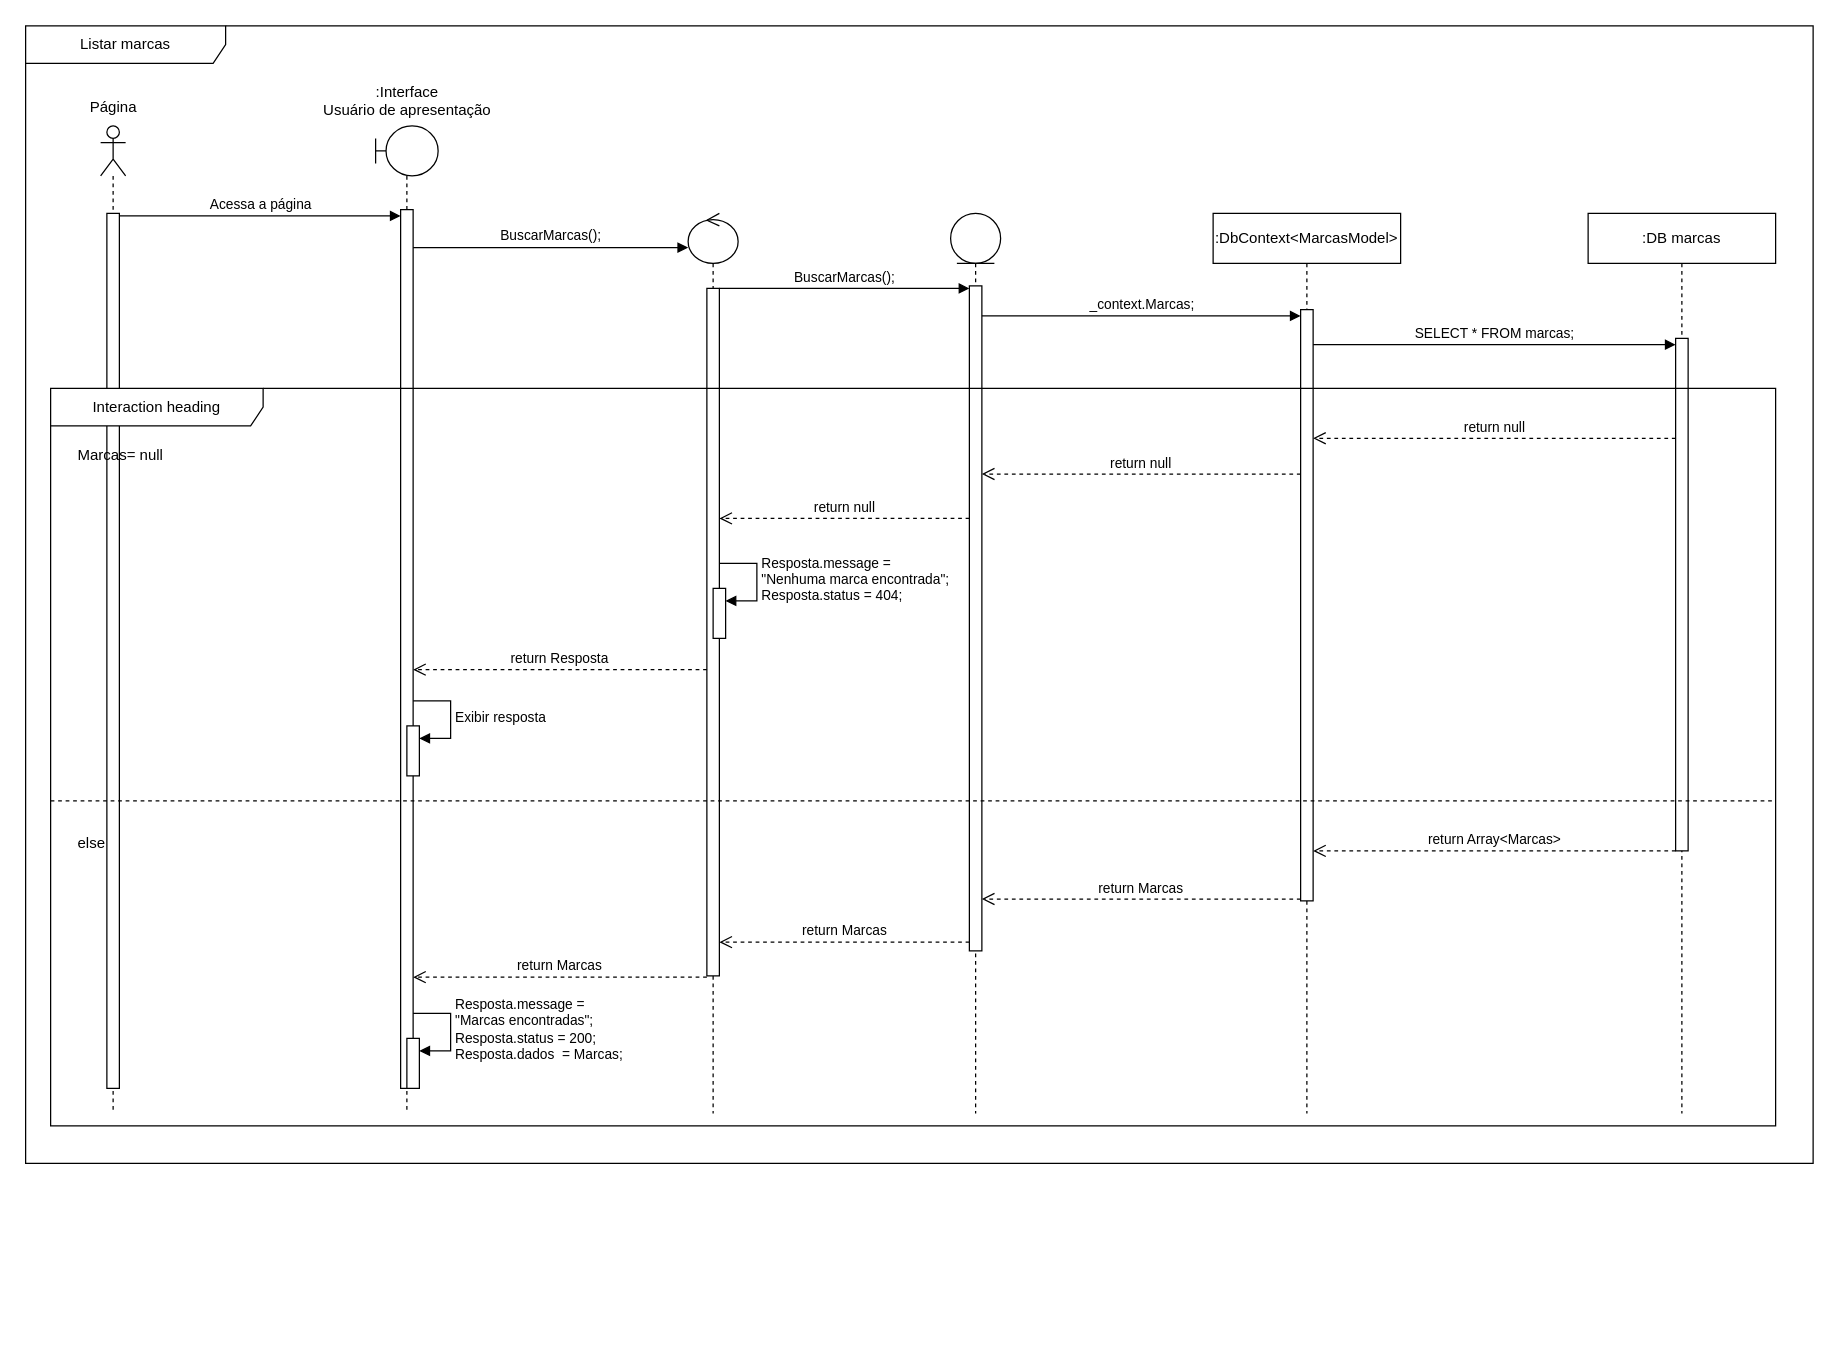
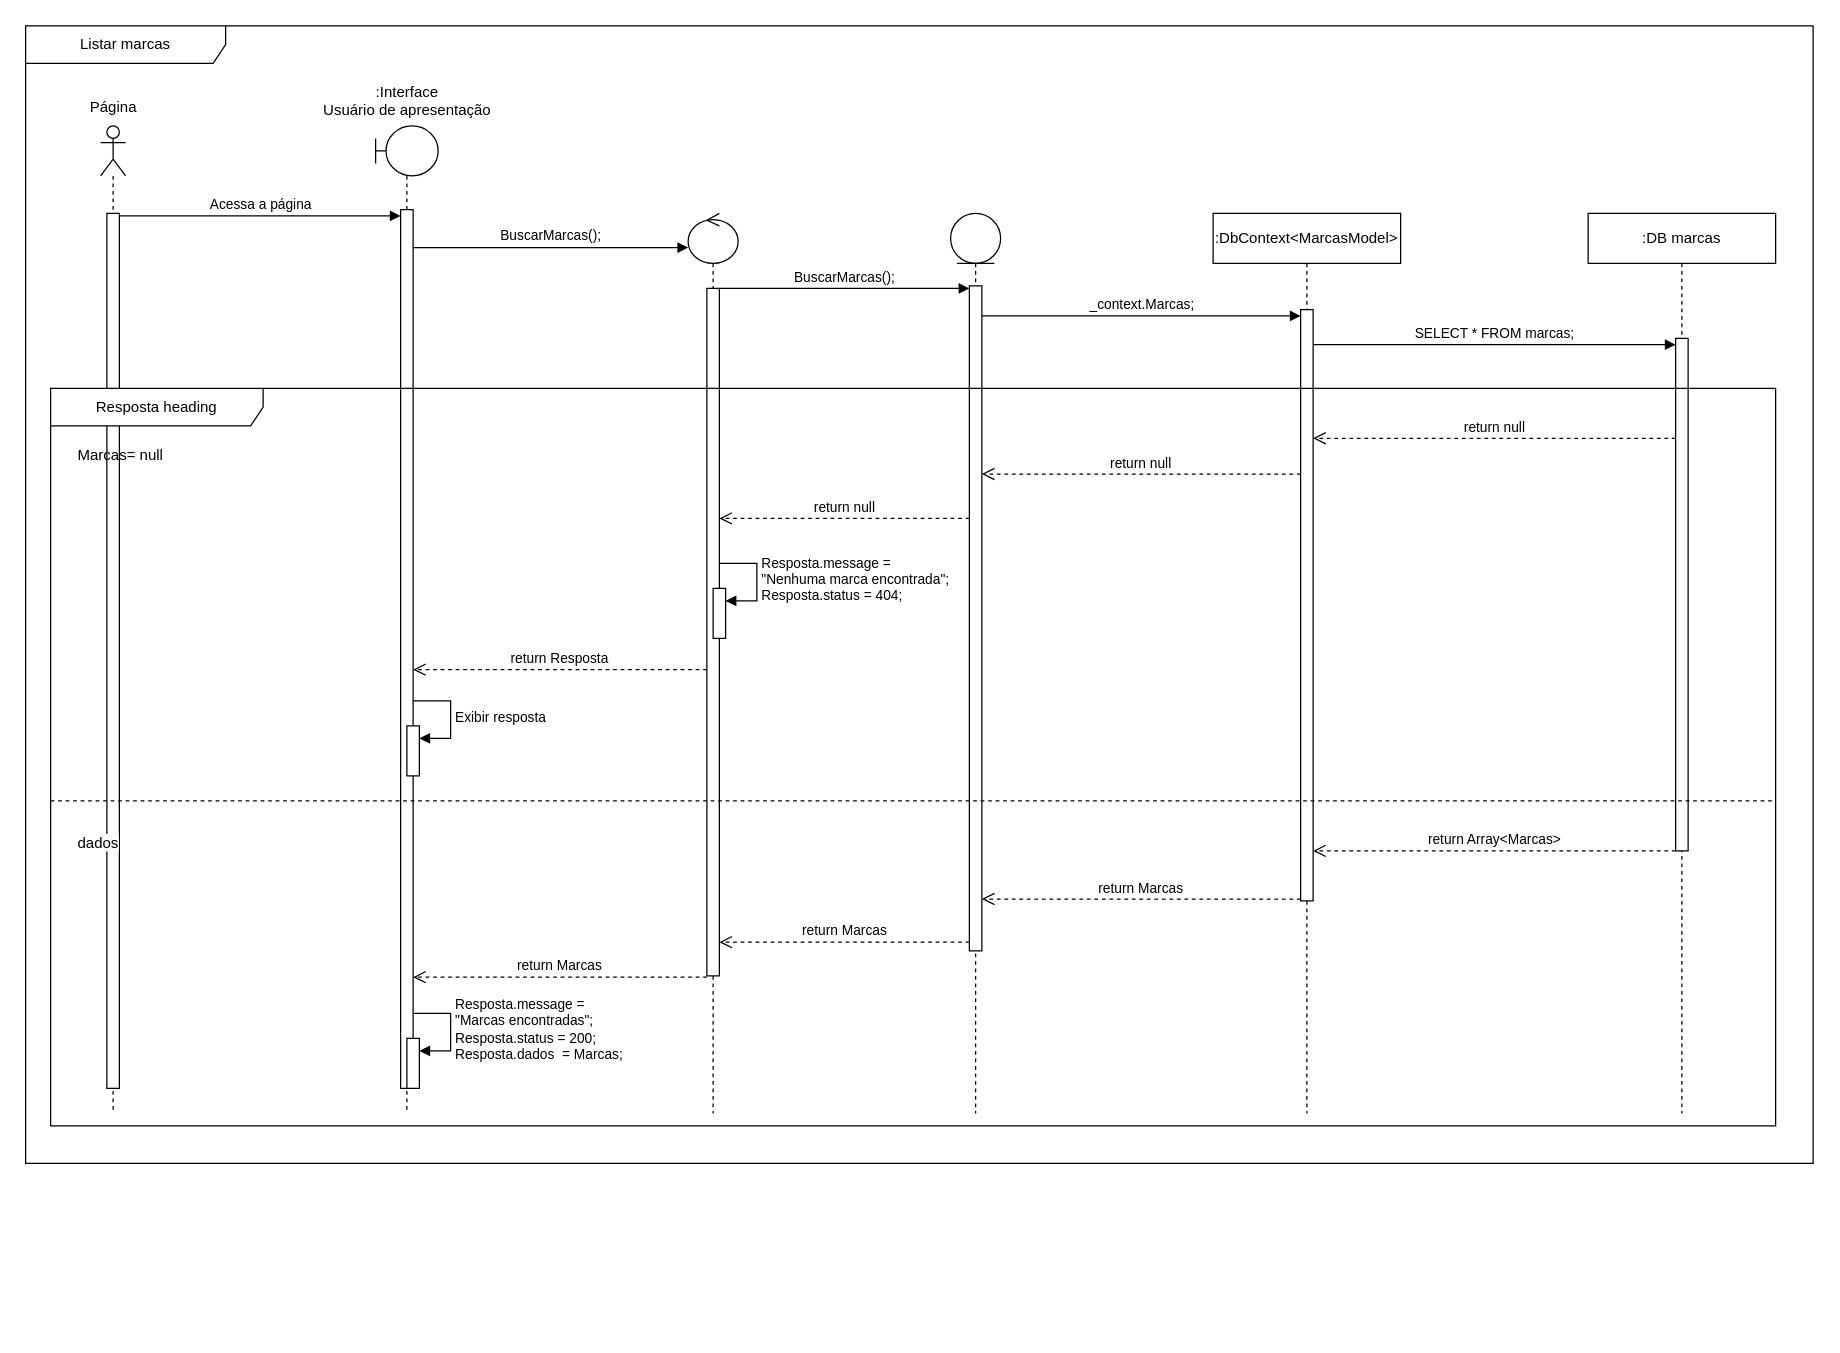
(157, 407) -> (157, 407)
(93, 843) -> (99, 843)
